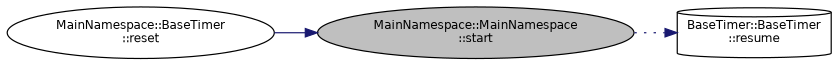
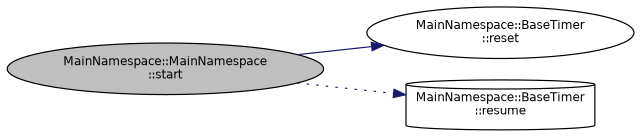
(290, 33) -> (334, 51)
(754, 33) -> (500, 105)
